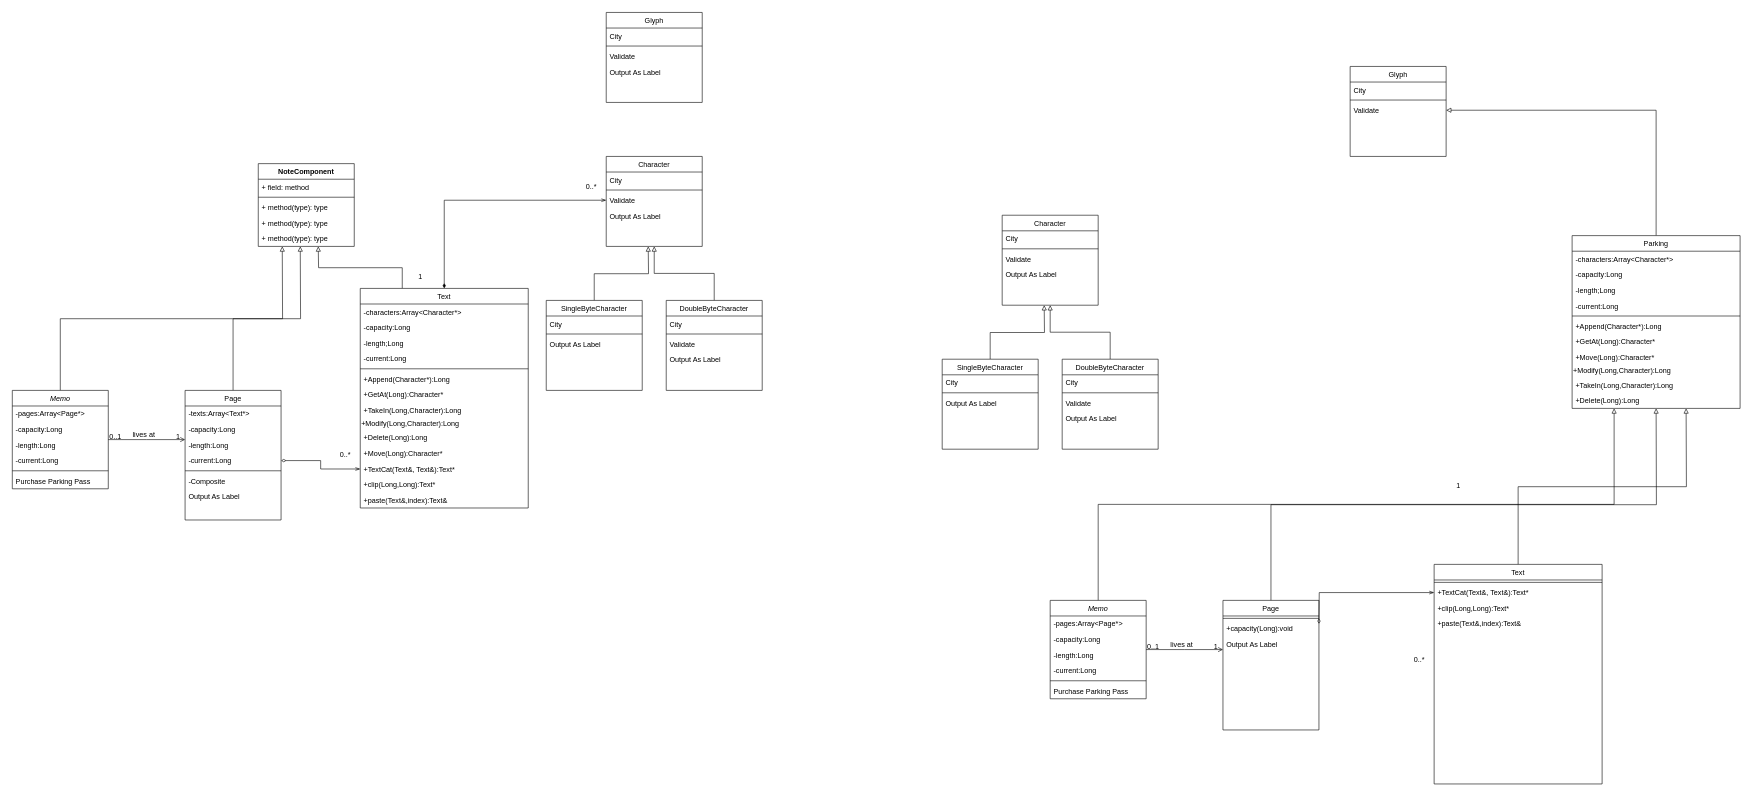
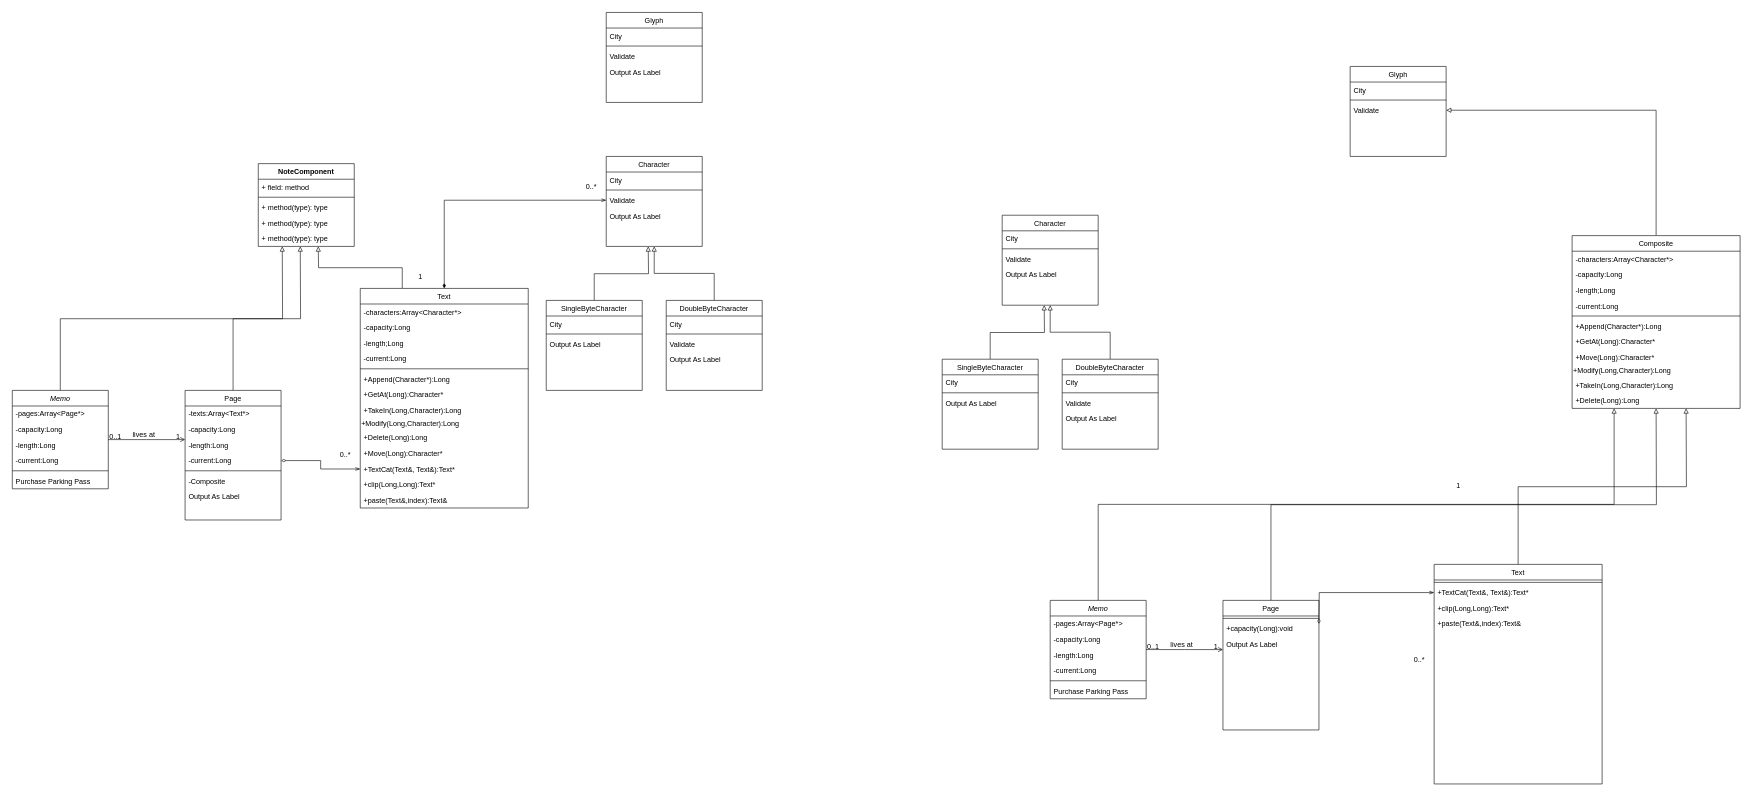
(1656, 244) -> (1656, 244)
